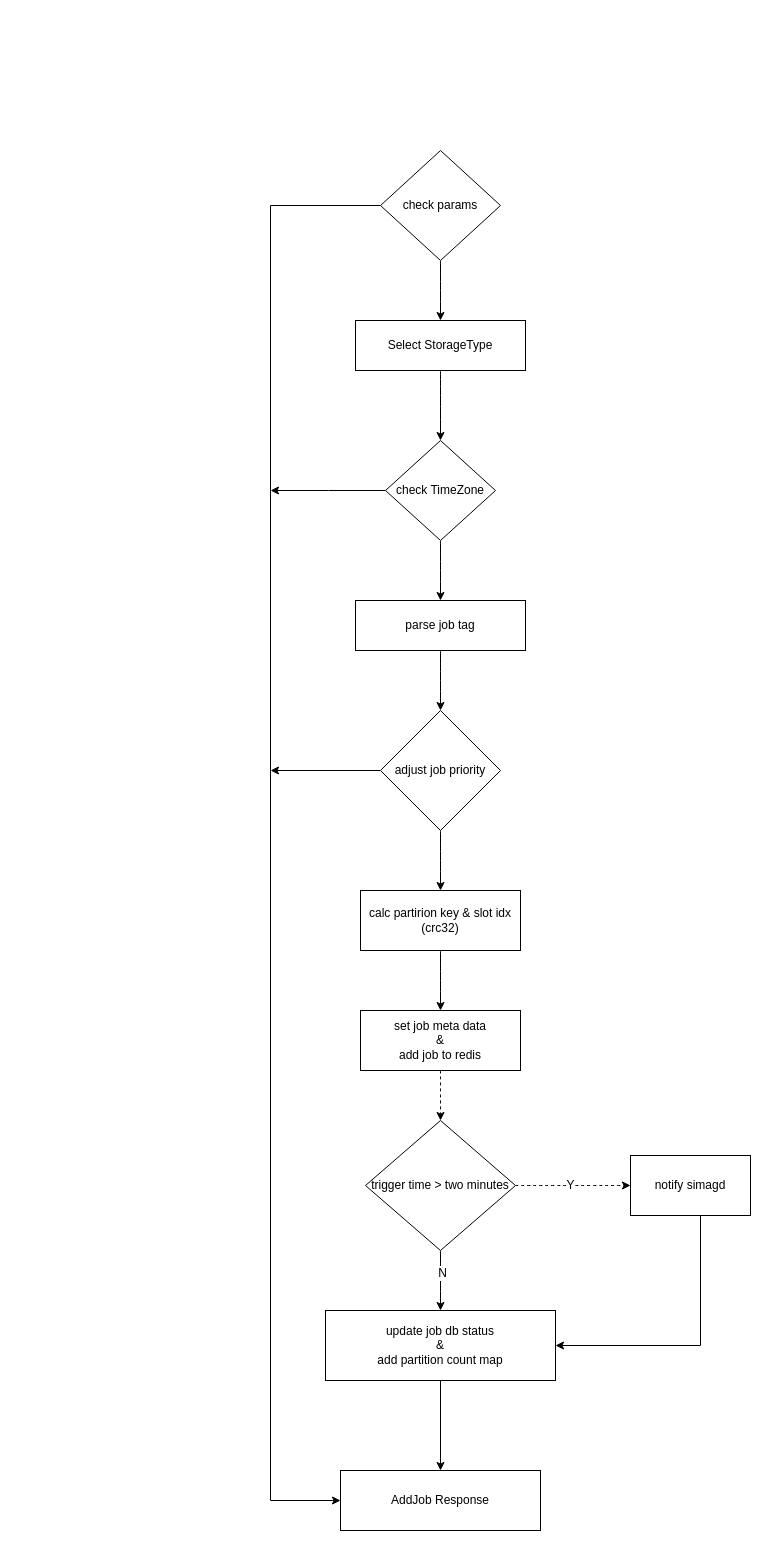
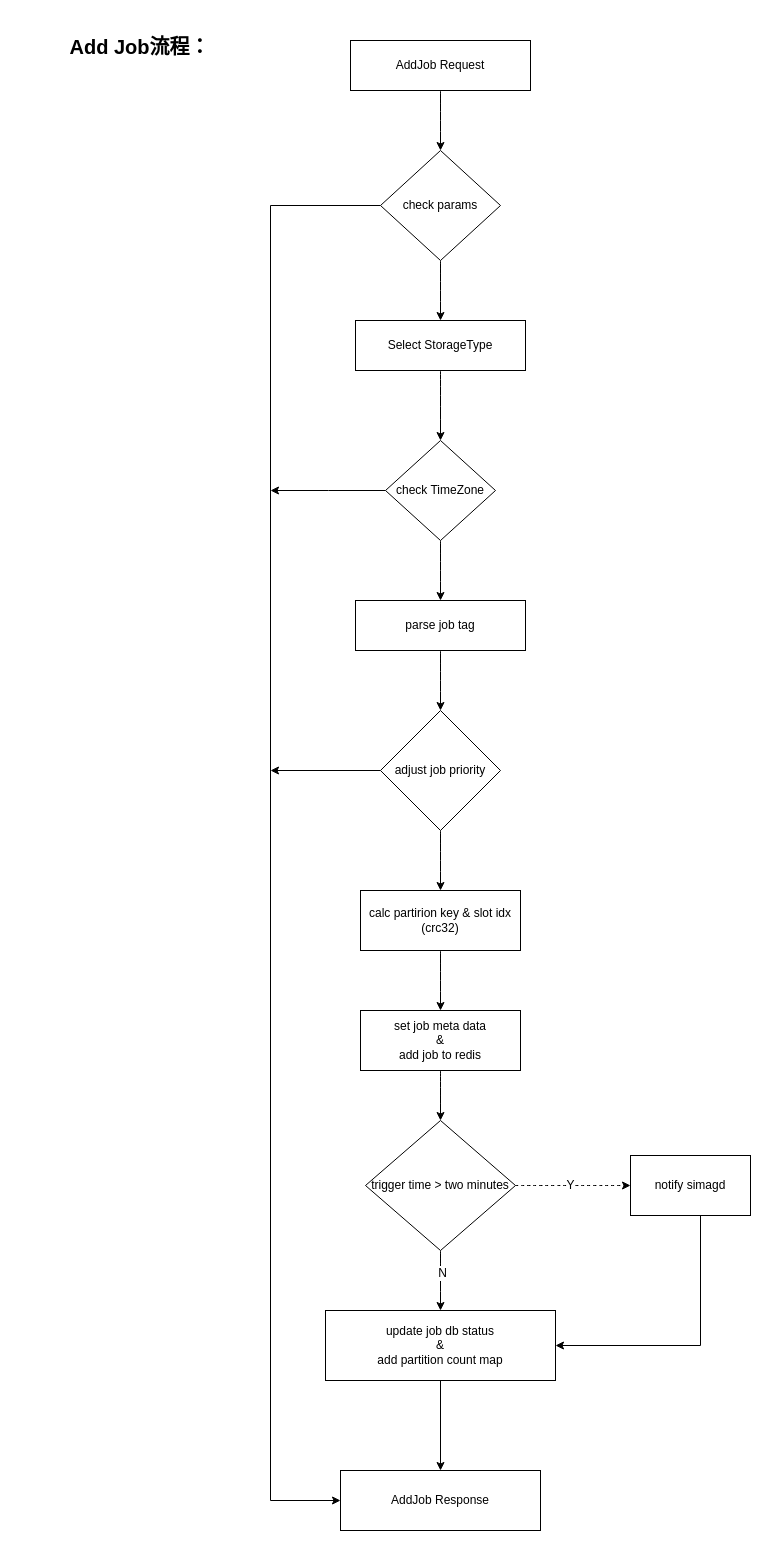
none -> (140, 46)
none -> (441, 66)
none -> (441, 119)
(441, 1093) -> (441, 1093)
